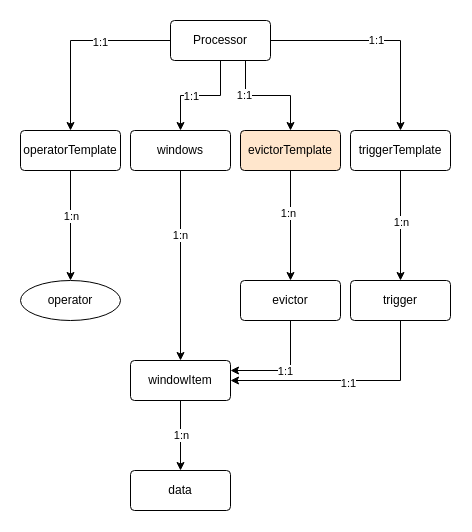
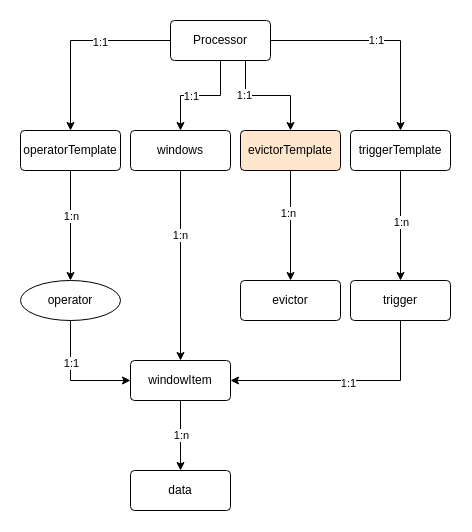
(289, 371) -> none
none -> (71, 377)
